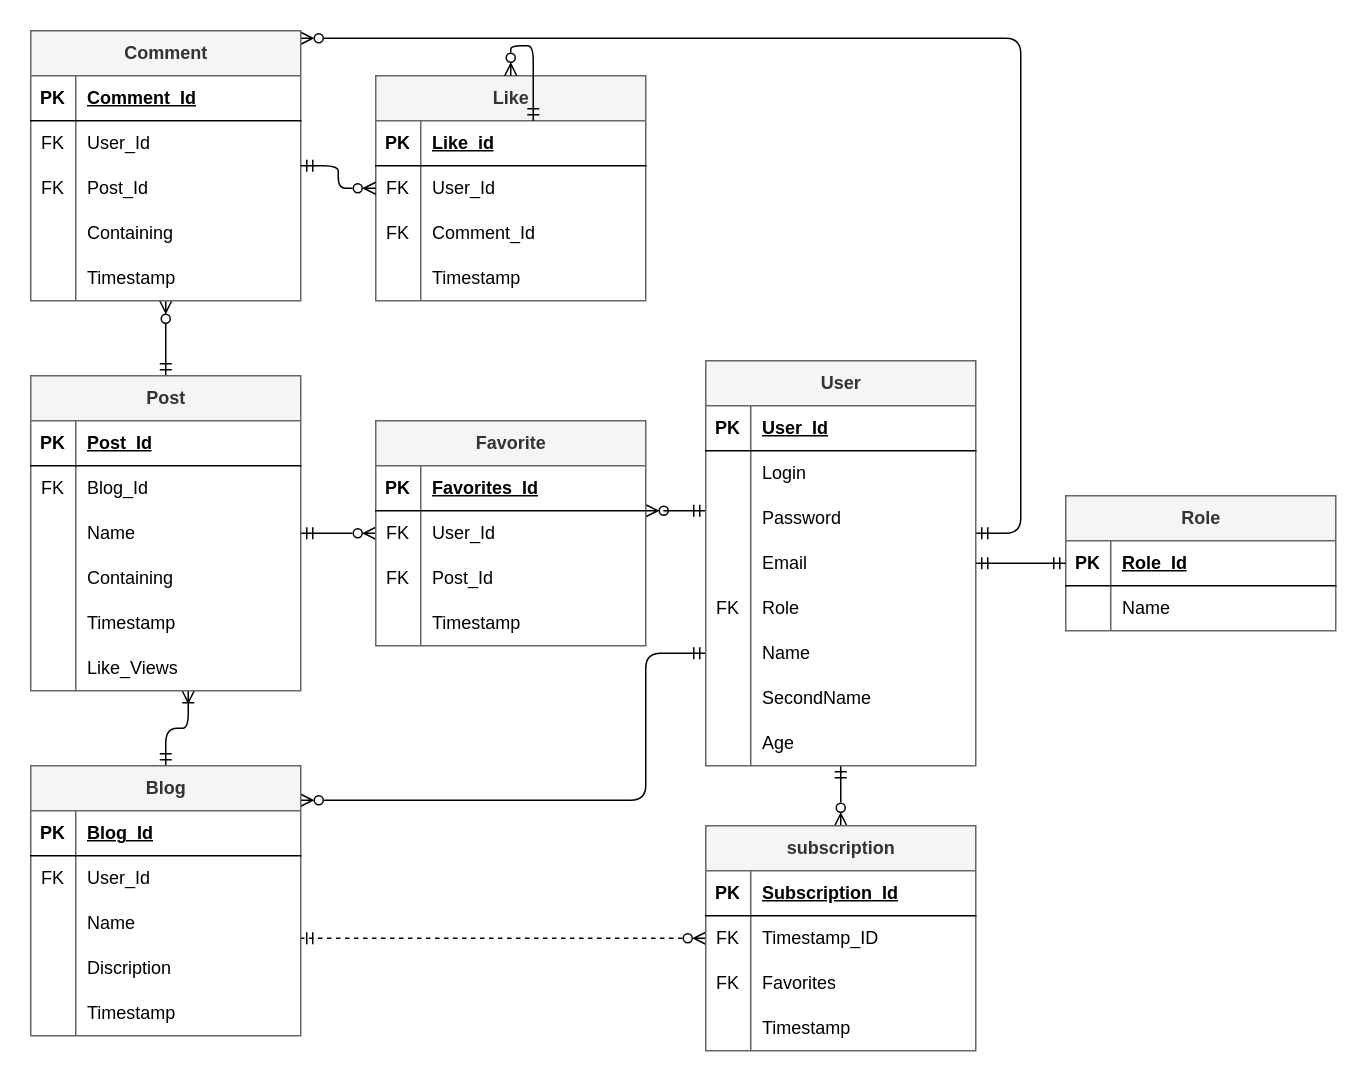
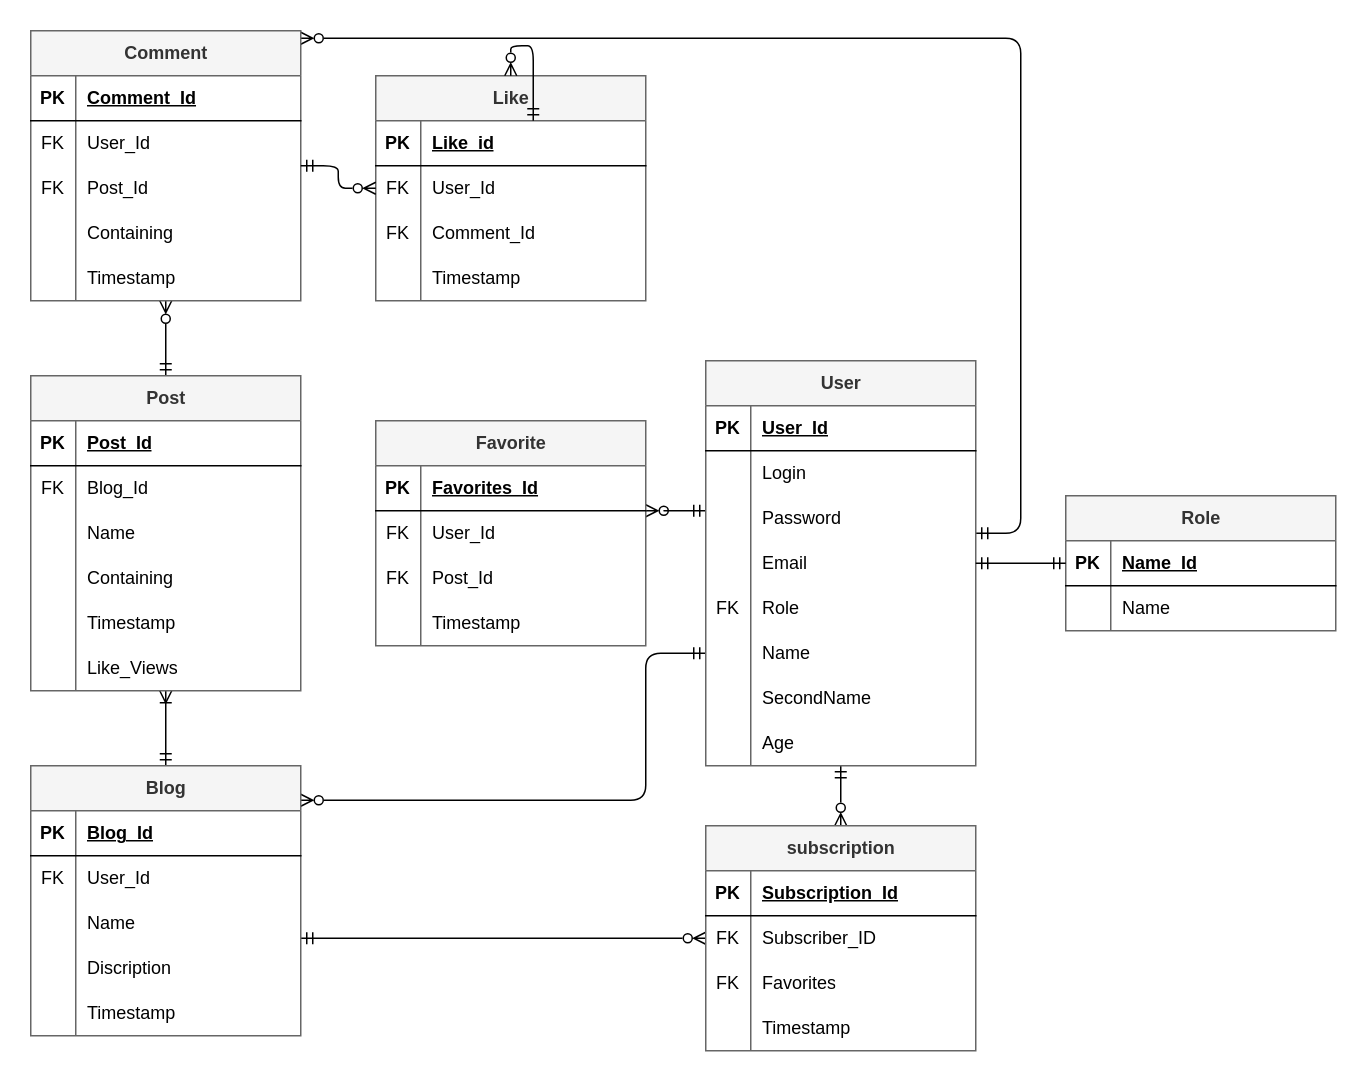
(328, 533) -> none
(1156, 563) -> (1158, 563)
(188, 720) -> (166, 716)
(492, 938) -> (492, 938)
(821, 938) -> (826, 938)
